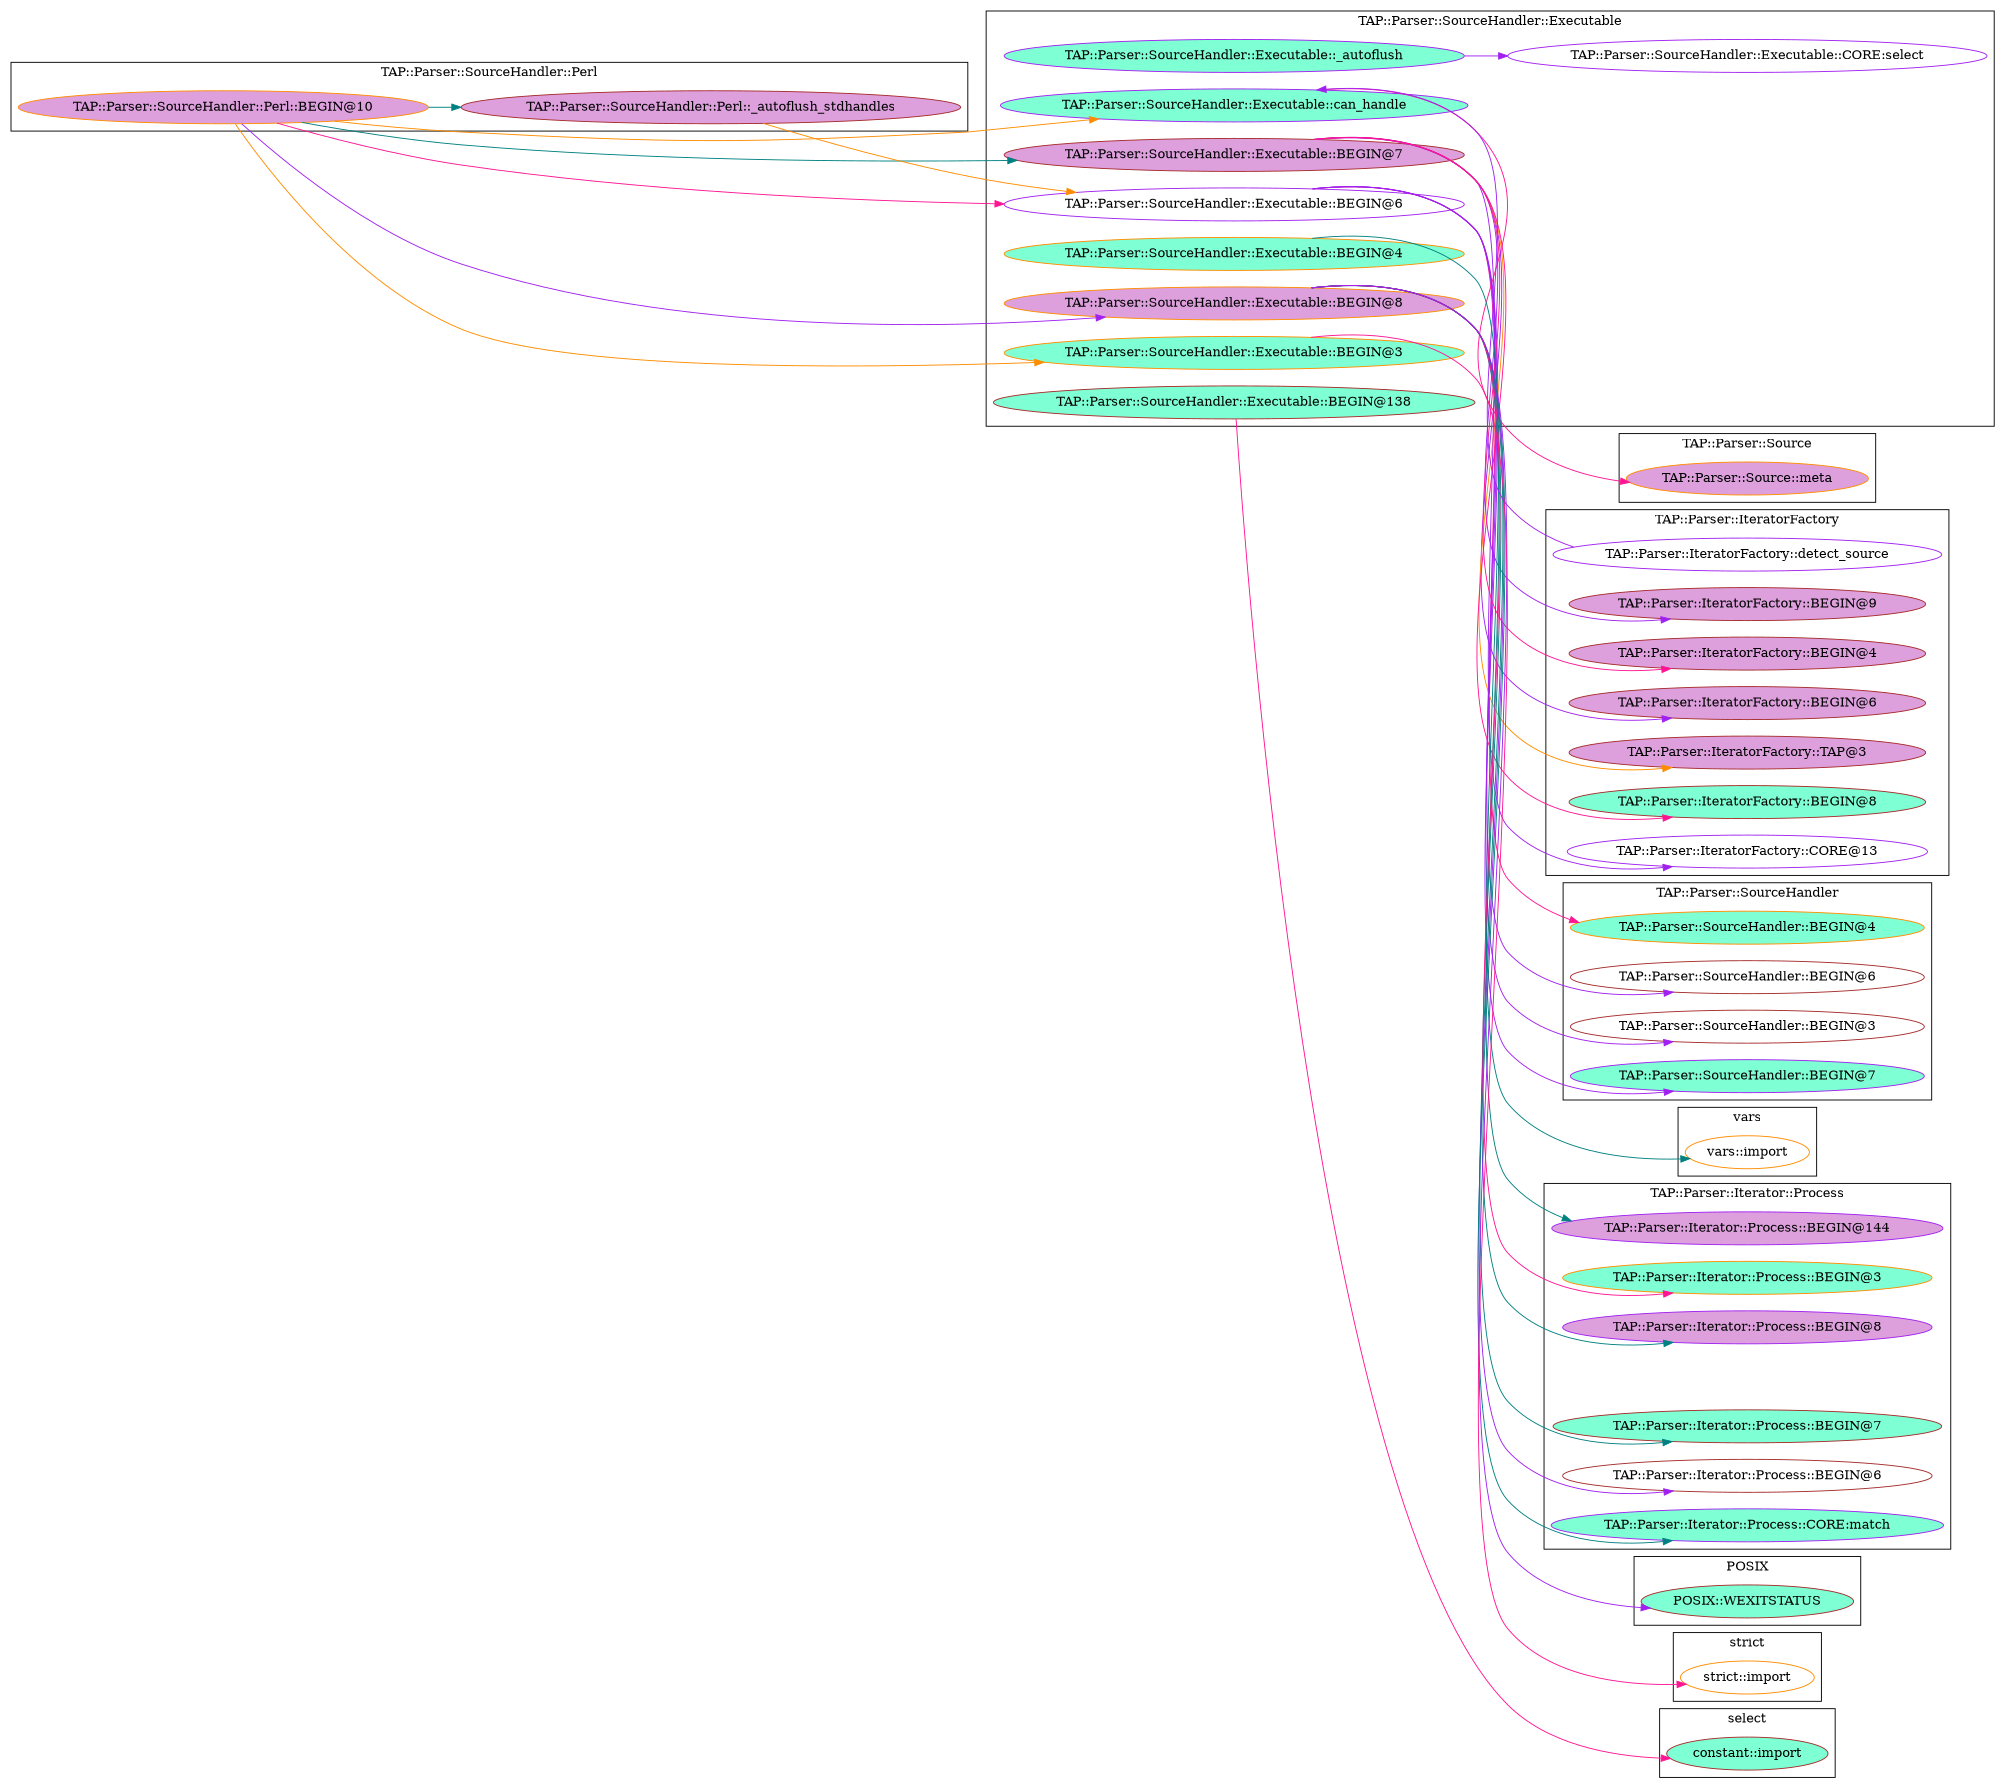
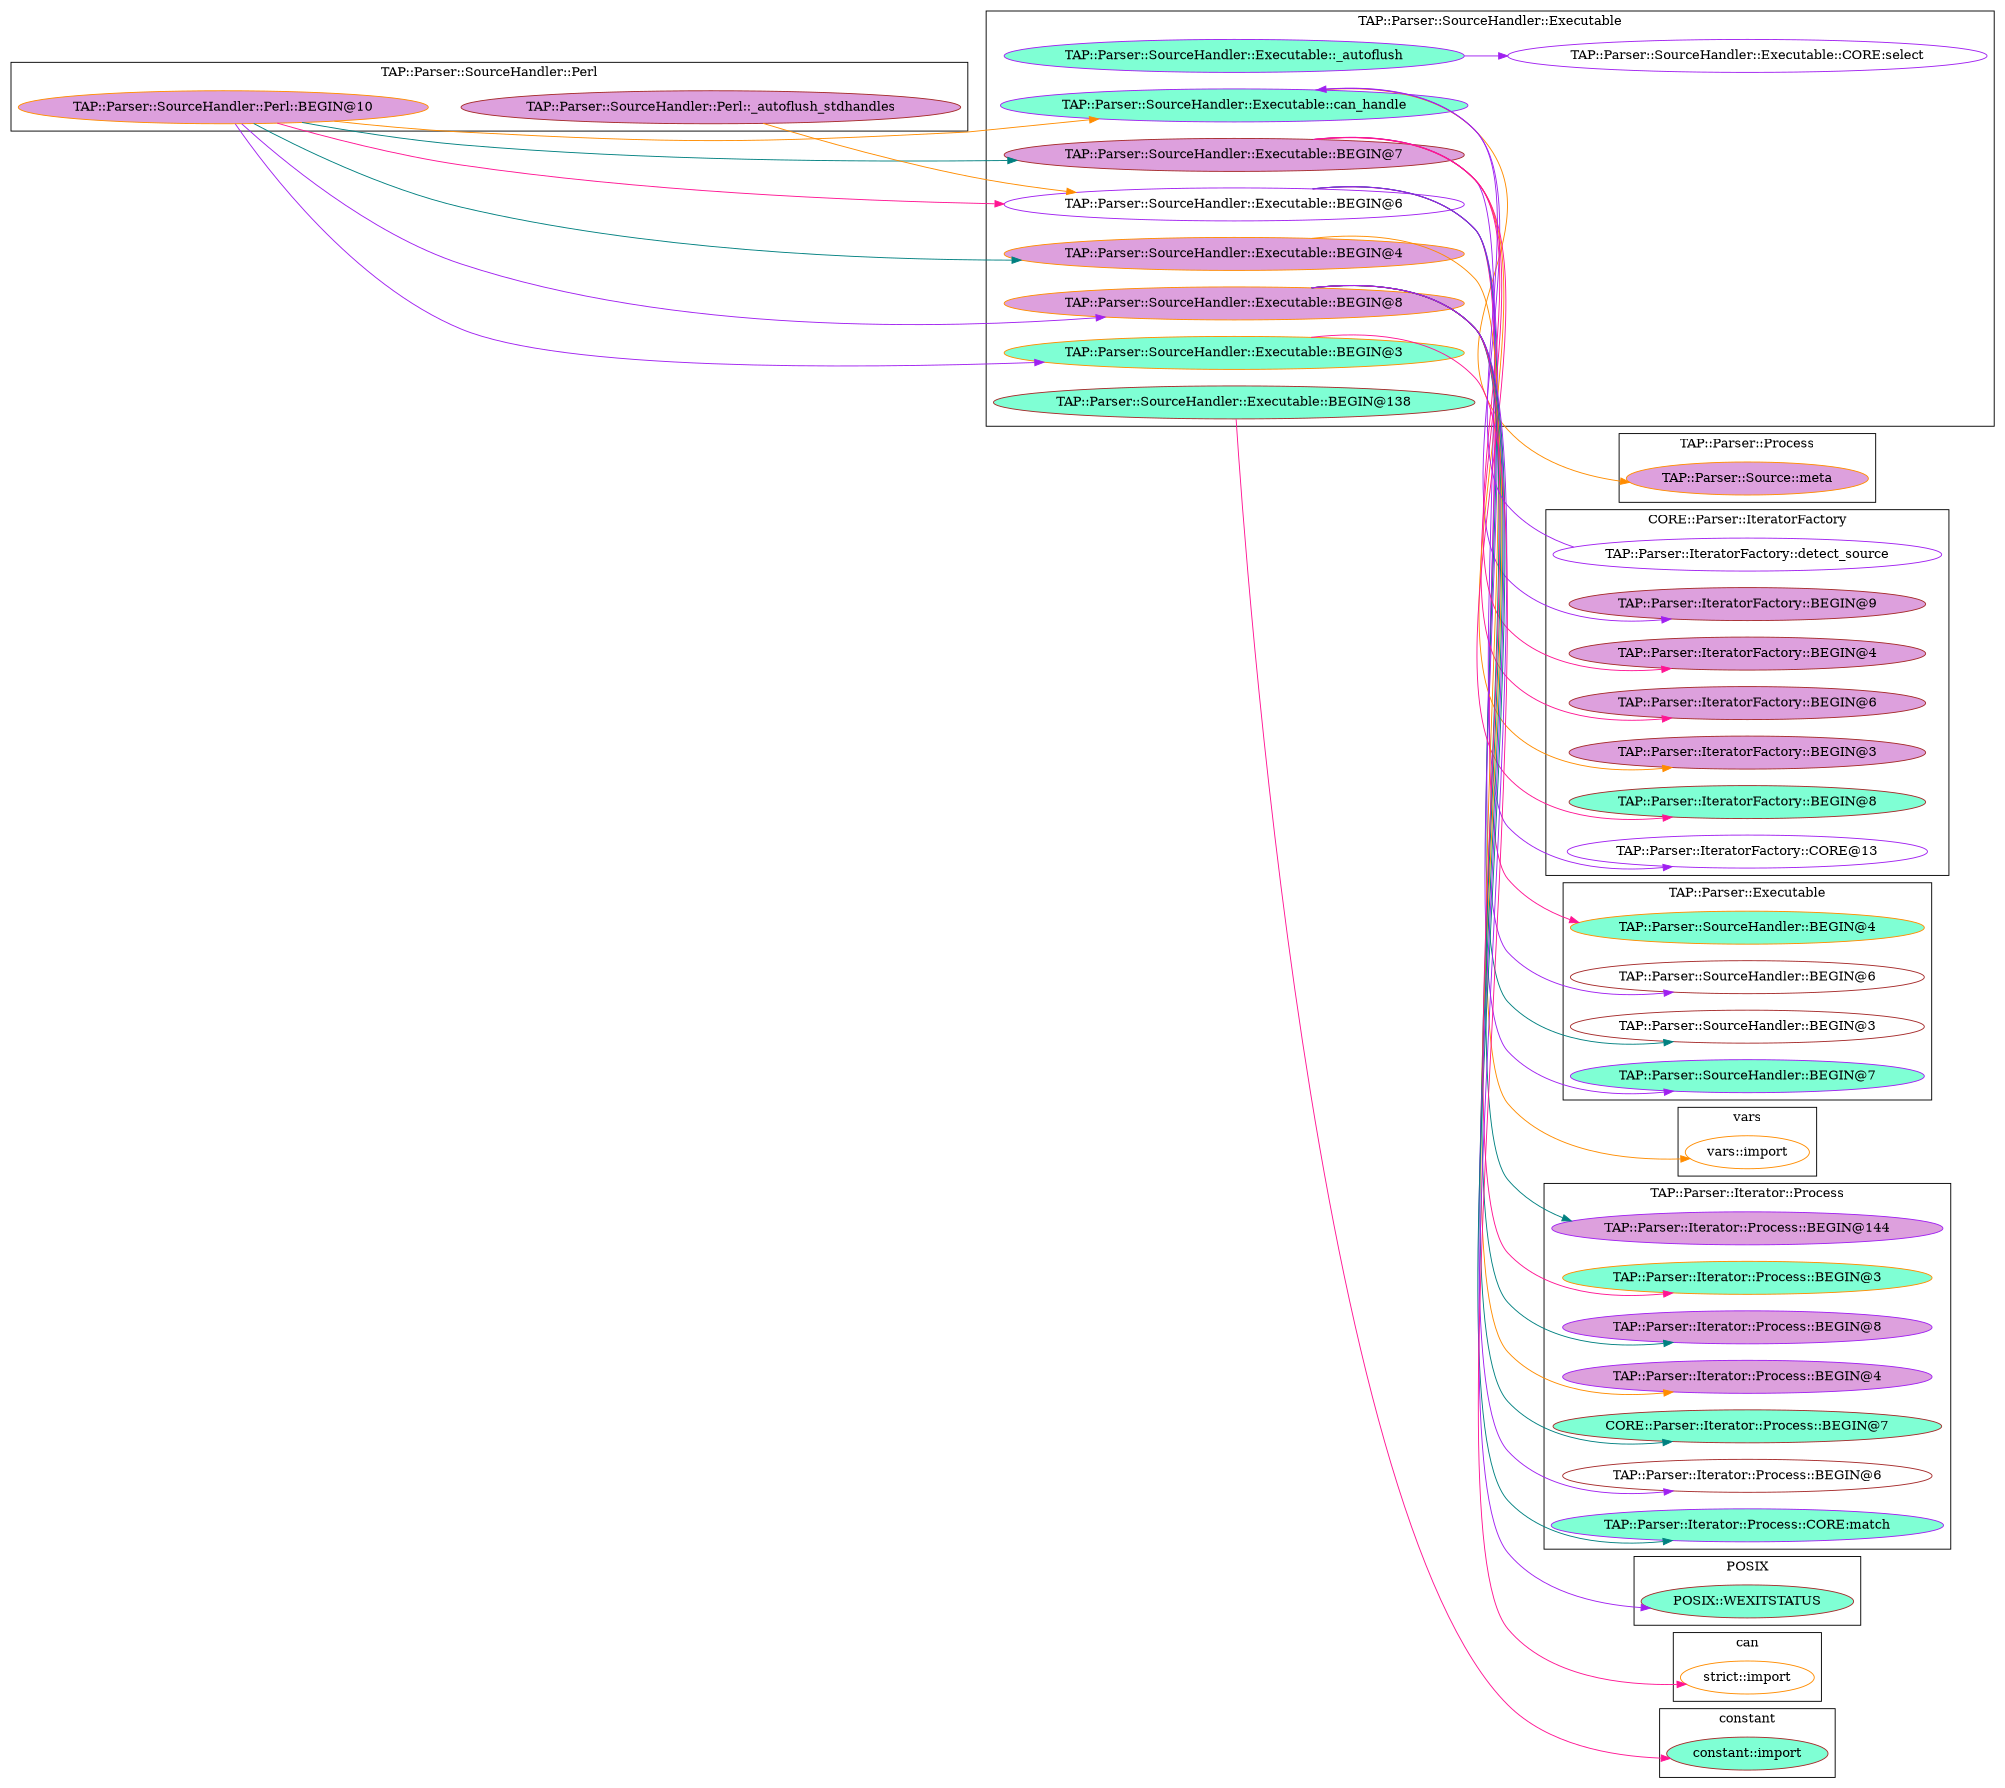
(440, 107) -> (624, 236)
(1506, 215) -> (1506, 215)
(1234, 254) -> (1234, 254)
(592, 355) -> (592, 355)
(1492, 377) -> (1492, 352)
(1492, 426) -> (1492, 426)
(1747, 444) -> (1747, 444)
(1747, 520) -> (1747, 520)
(1491, 612) -> (1491, 612)
(1492, 698) -> (1492, 698)
(1747, 753) -> (1747, 753)
(1747, 893) -> (1747, 893)
none -> (1747, 1377)
(1747, 1426) -> (1747, 1426)
(1747, 1643) -> (1747, 1643)
(1747, 1719) -> (1747, 1719)
